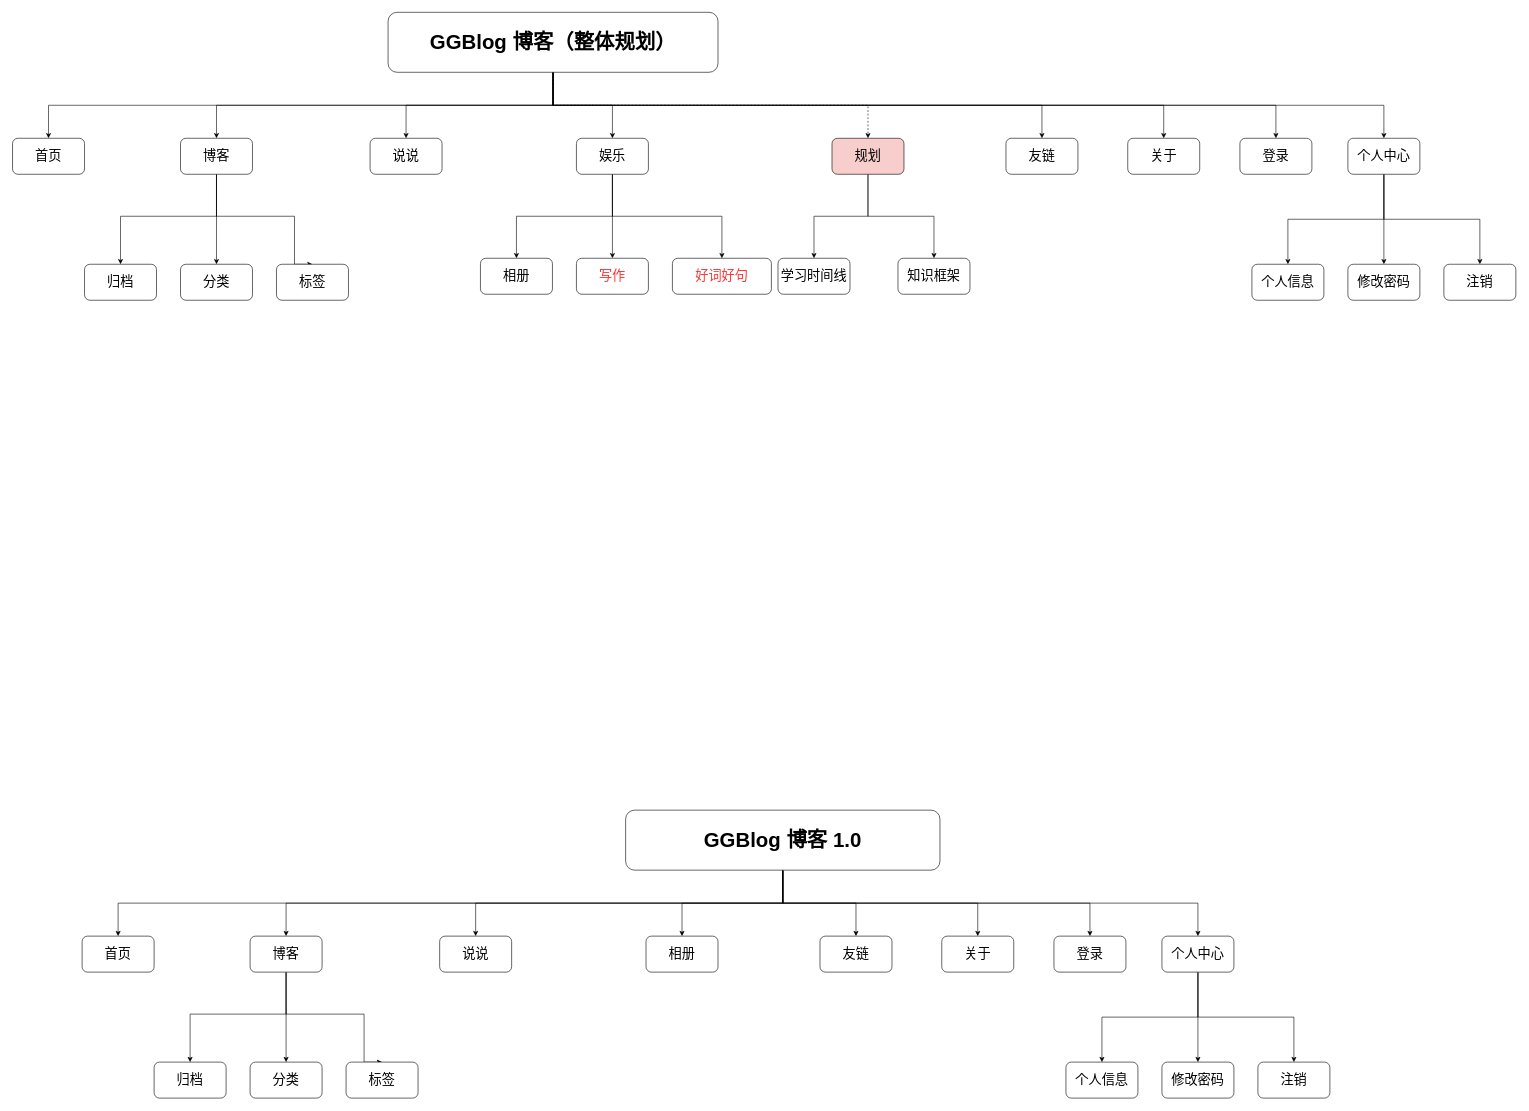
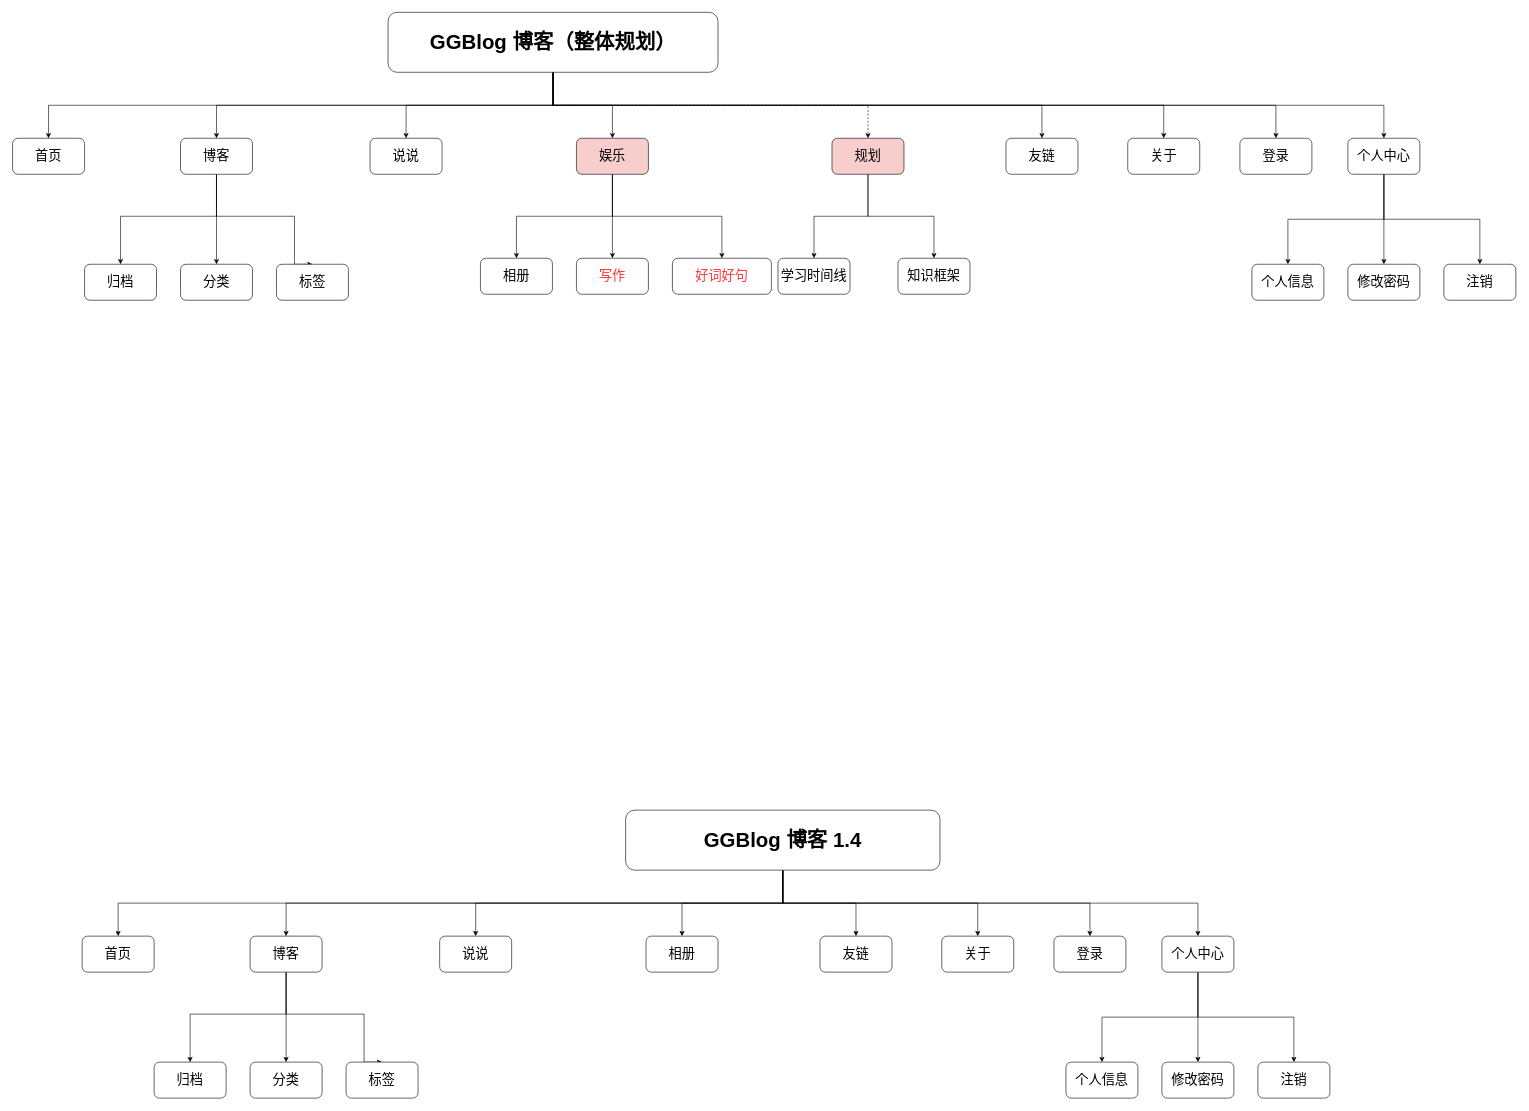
(612, 156) -> (612, 156)
(783, 840) -> (783, 840)
